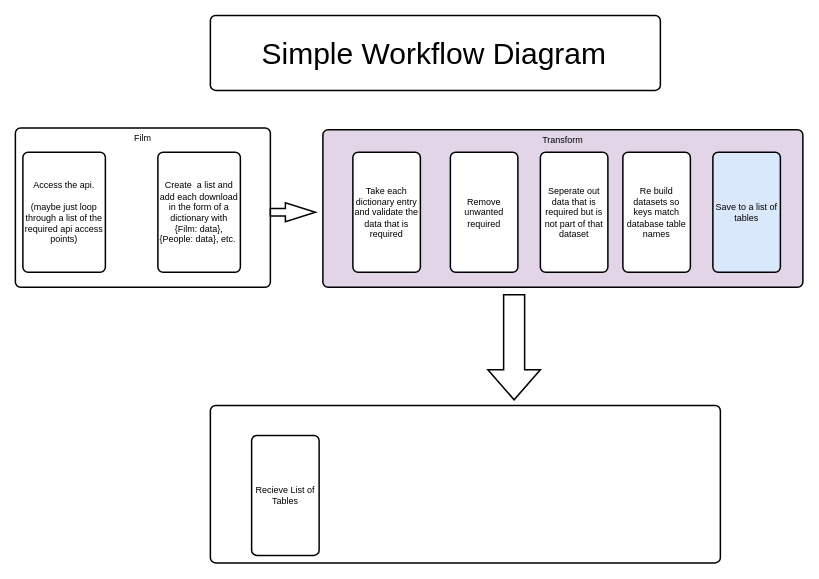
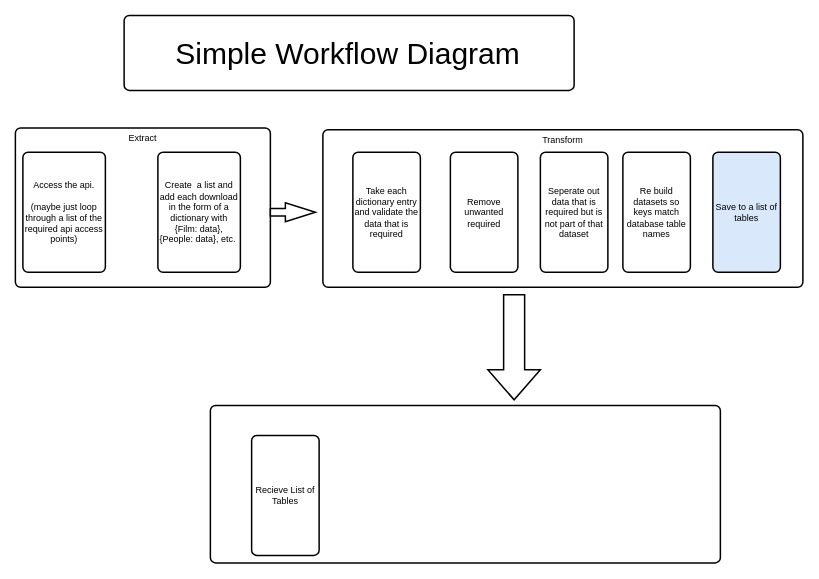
(435, 53) -> (349, 53)
(143, 139) -> (143, 139)
(563, 141) -> (563, 141)
